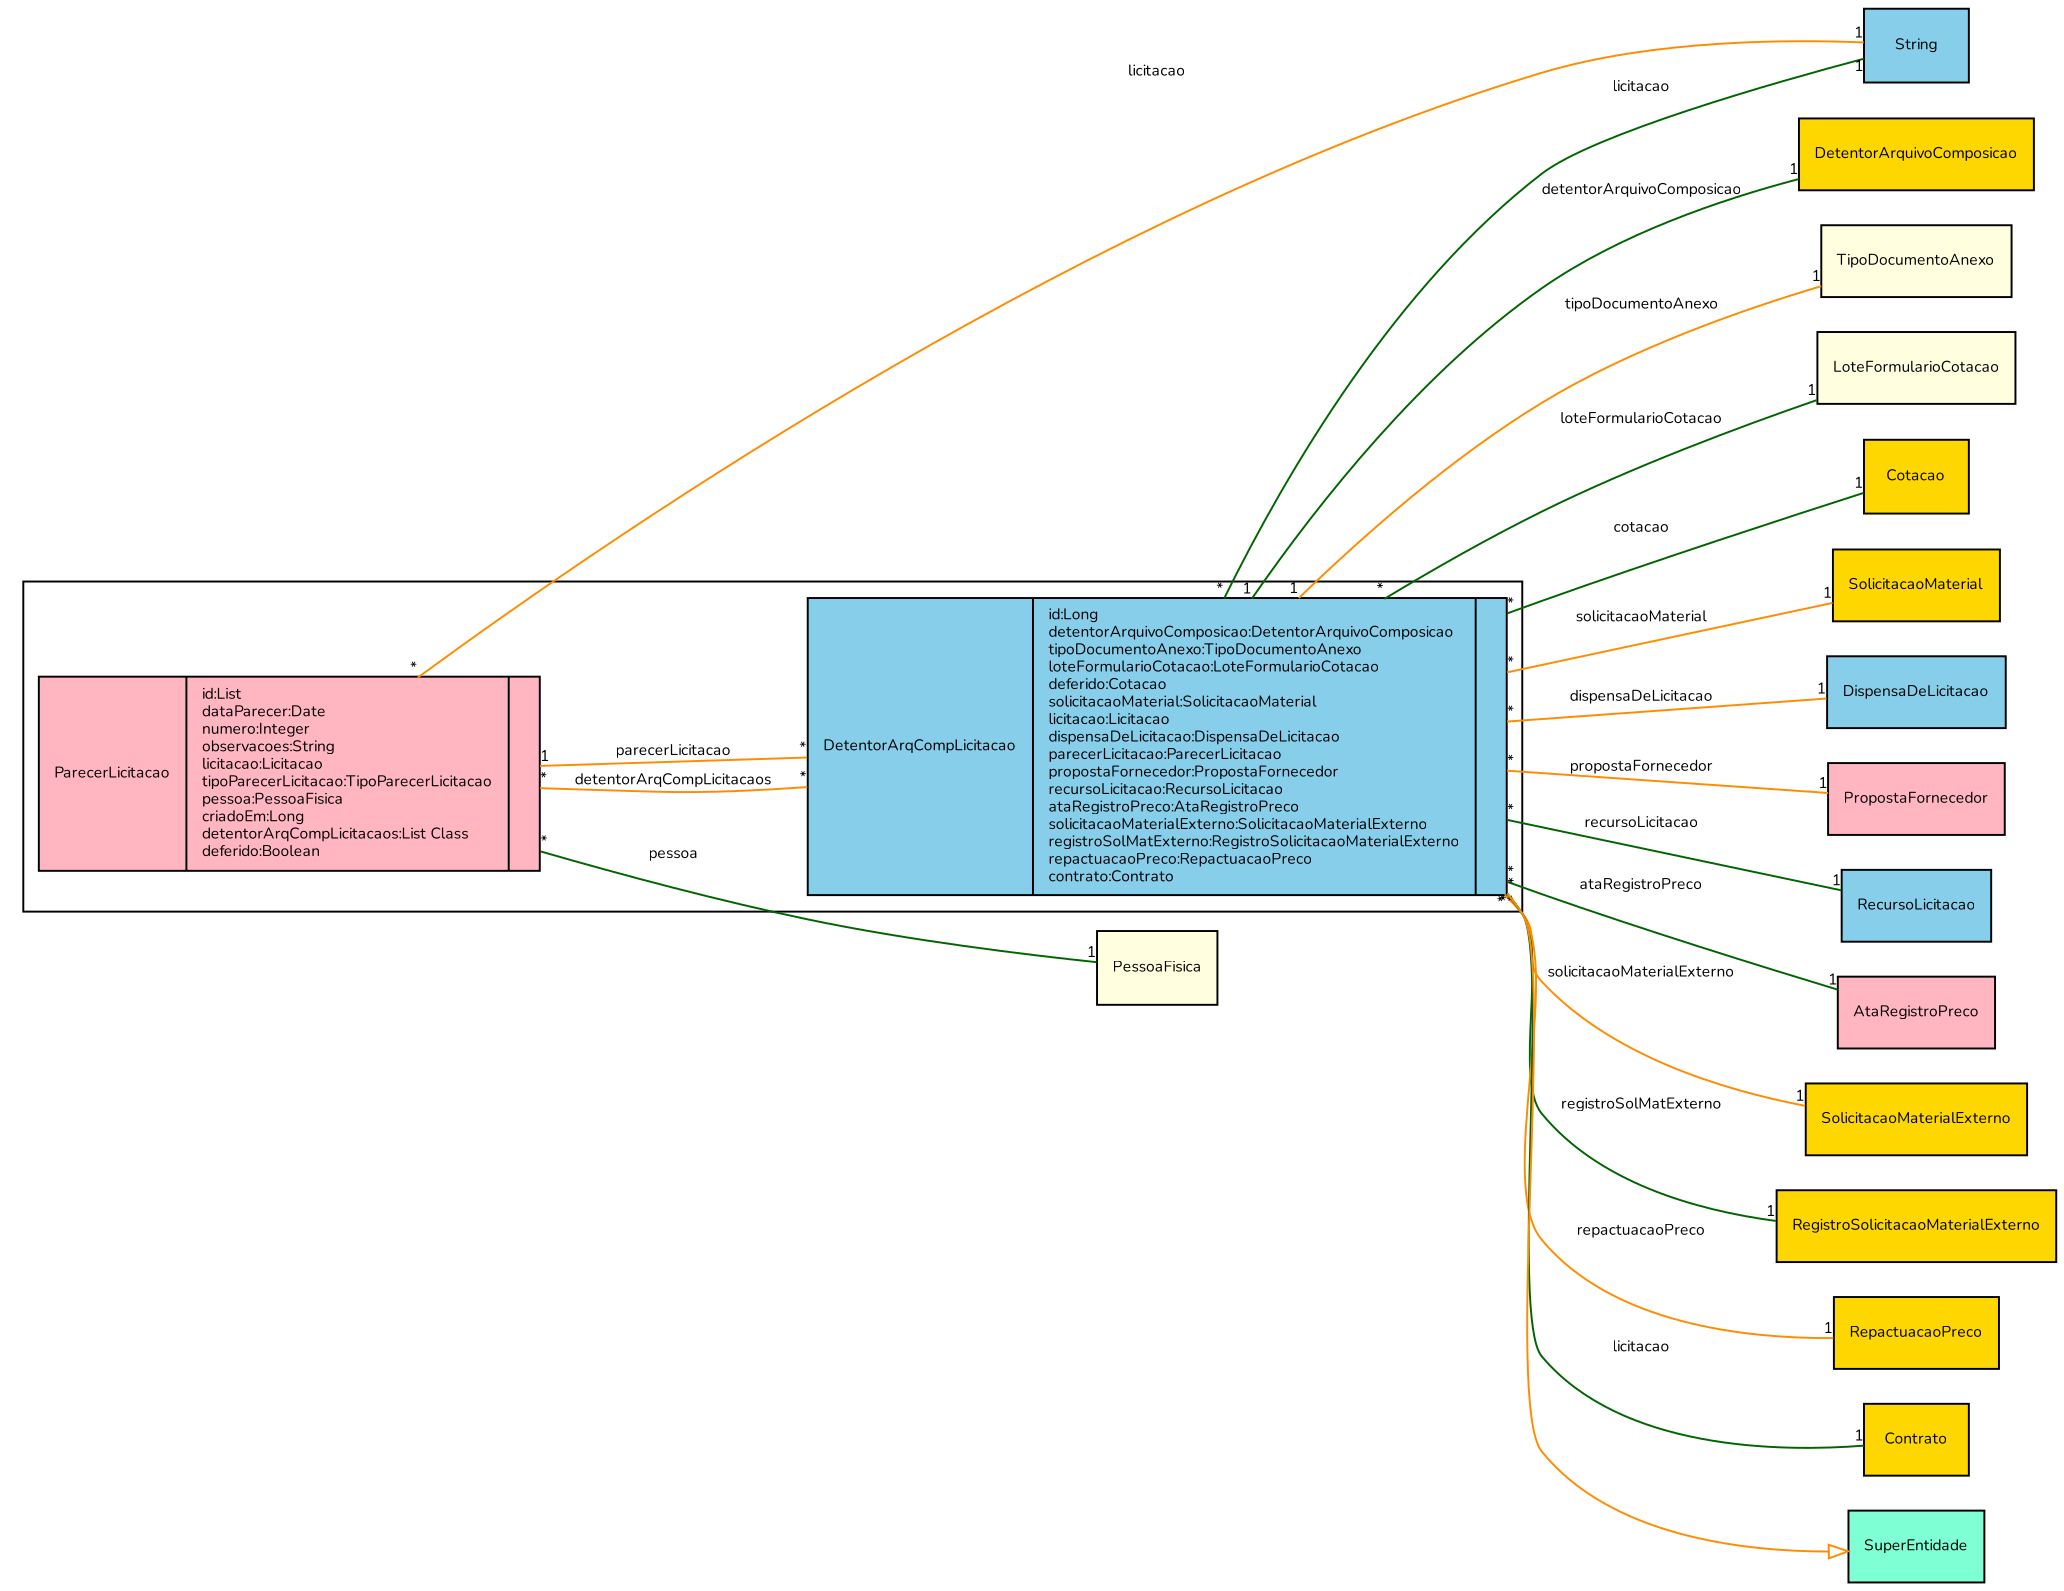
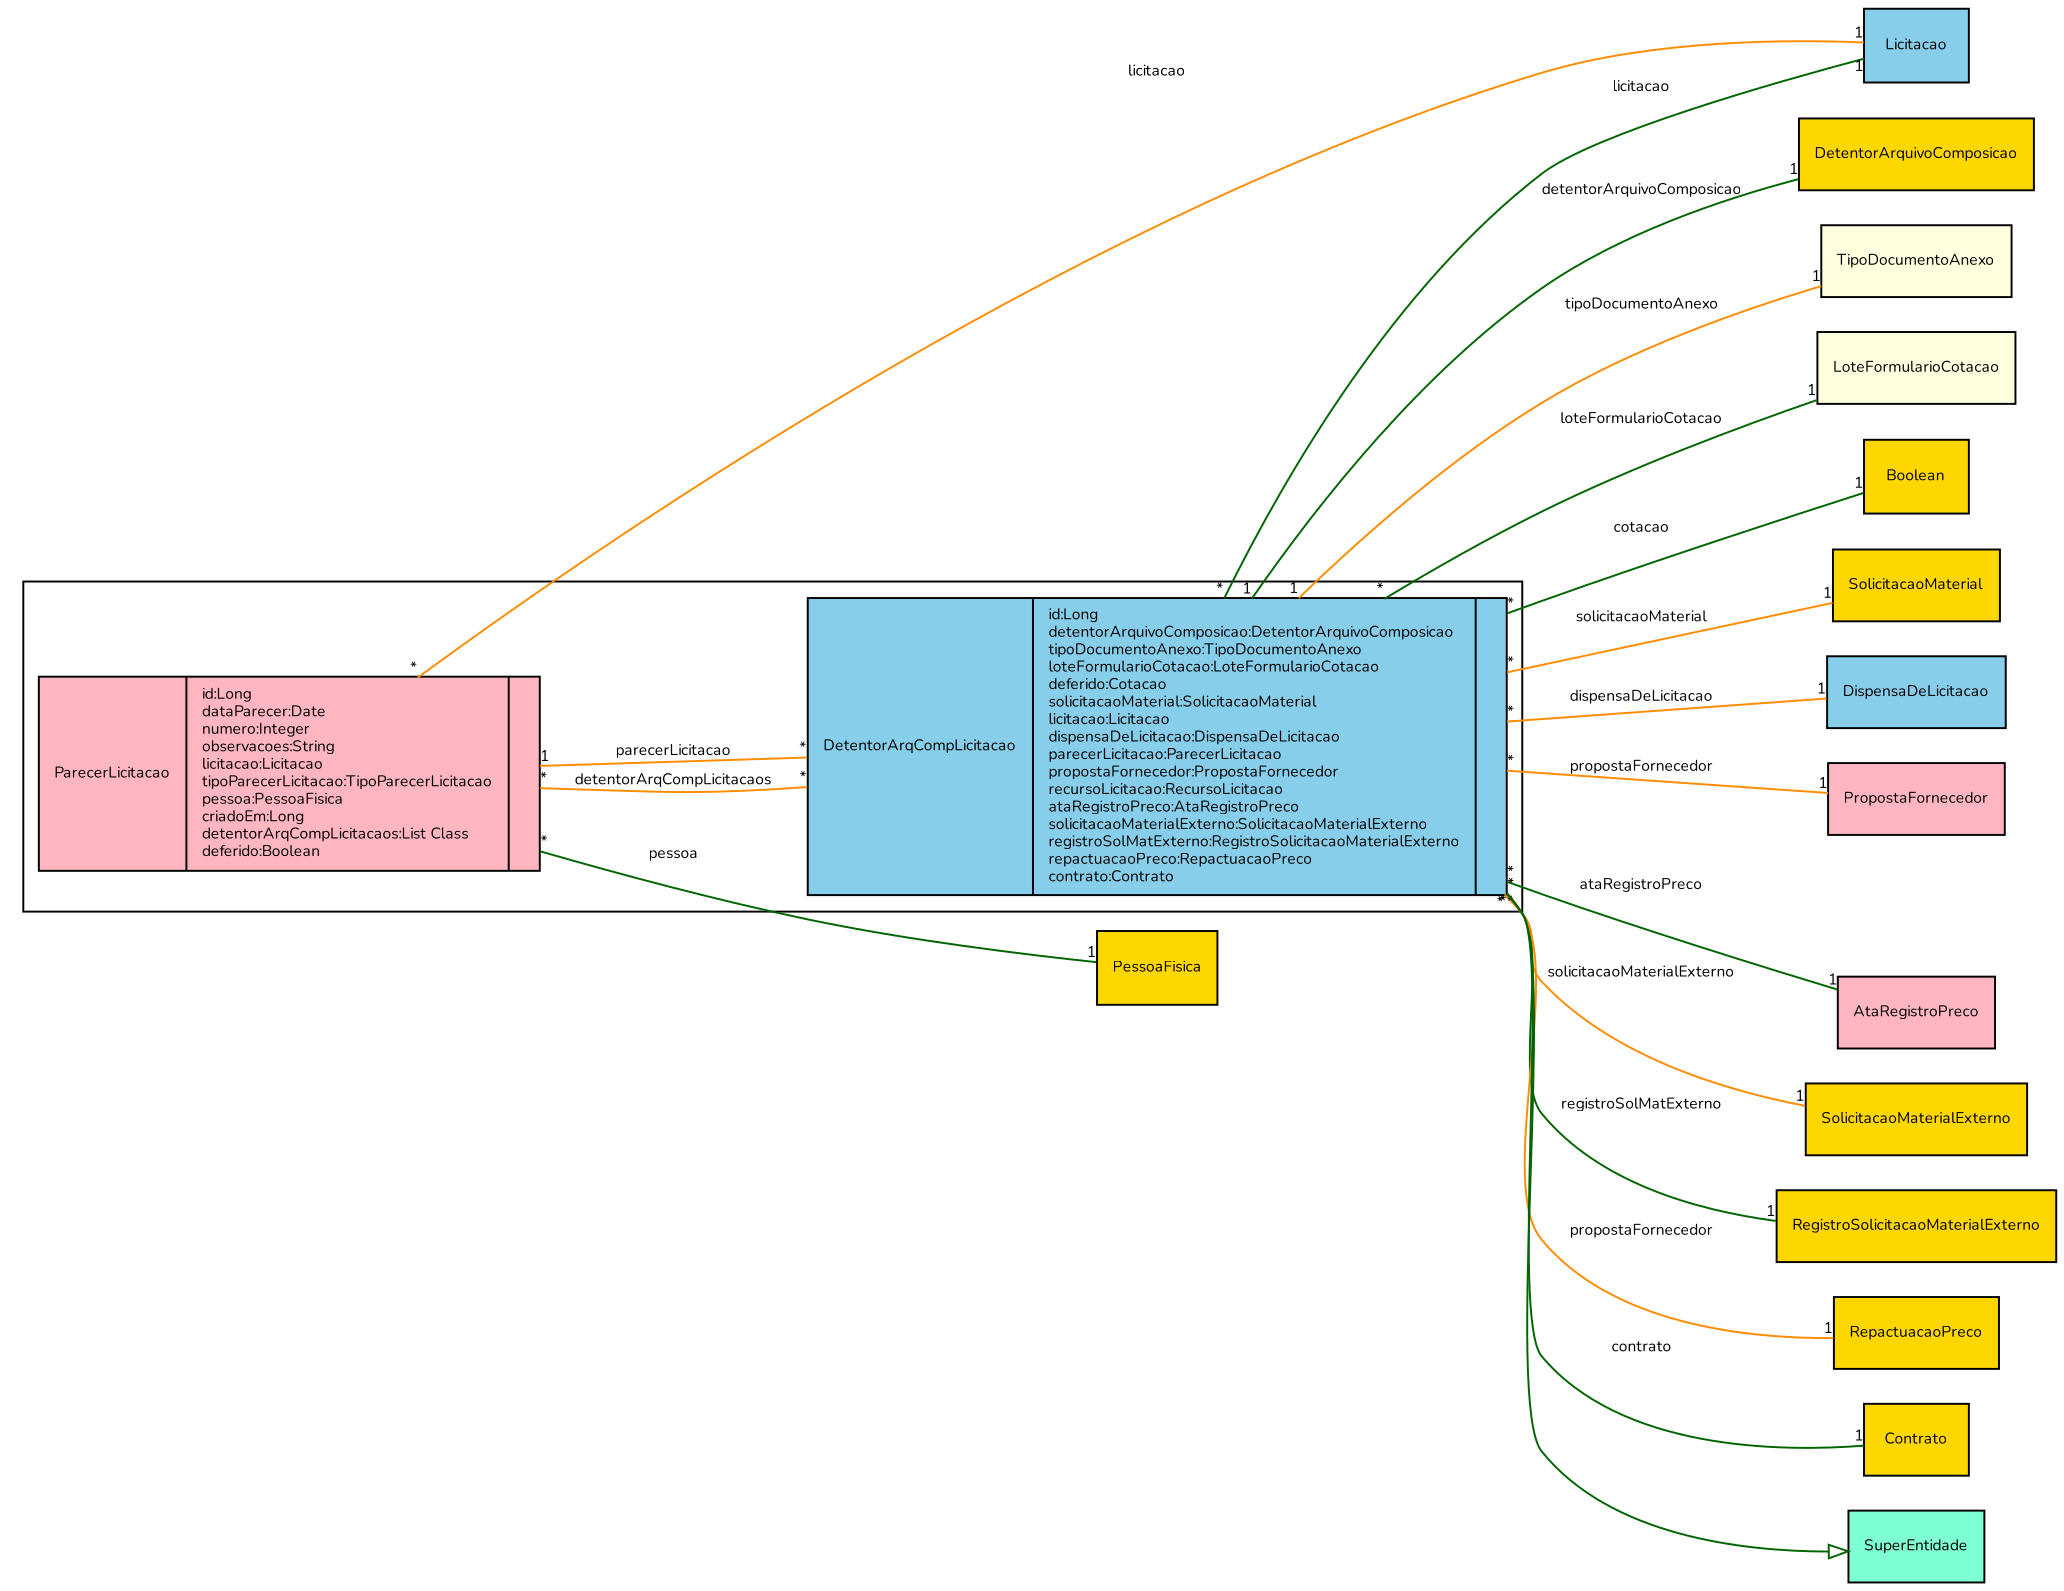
(1916, 46) -> (1916, 46)
(1916, 477) -> (1916, 477)
(222, 694) -> (227, 694)
(1916, 906) -> none
(1157, 968) -> (1157, 968)
(1642, 1231) -> (1642, 1231)
(1642, 1348) -> (1642, 1348)
(1529, 1371) -> (1529, 1371)
